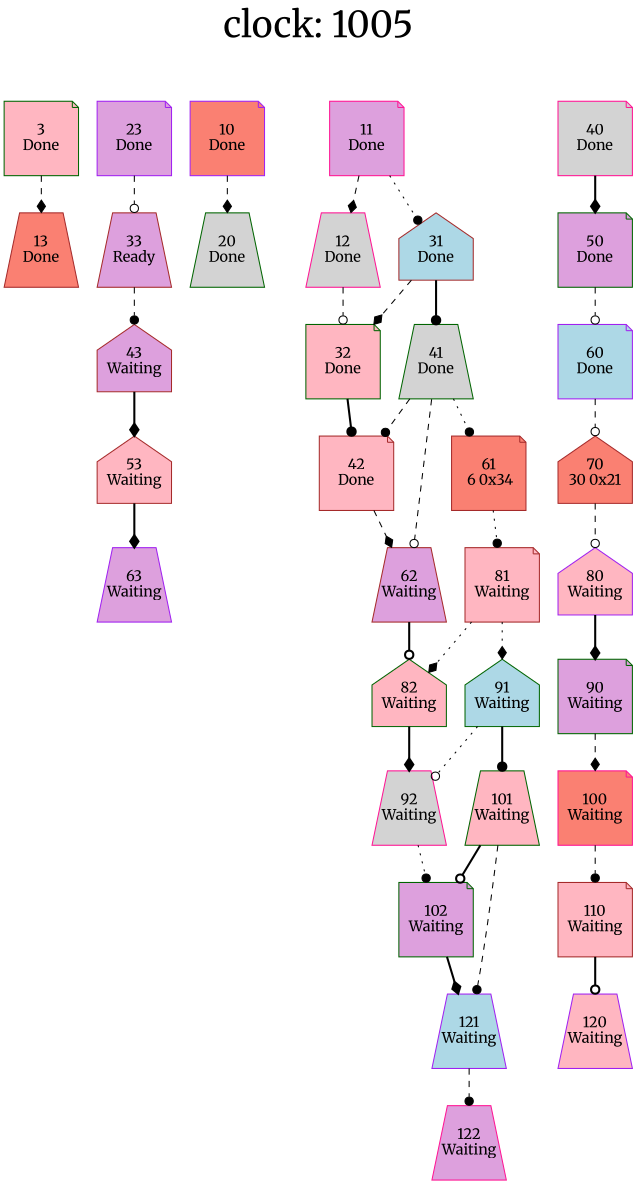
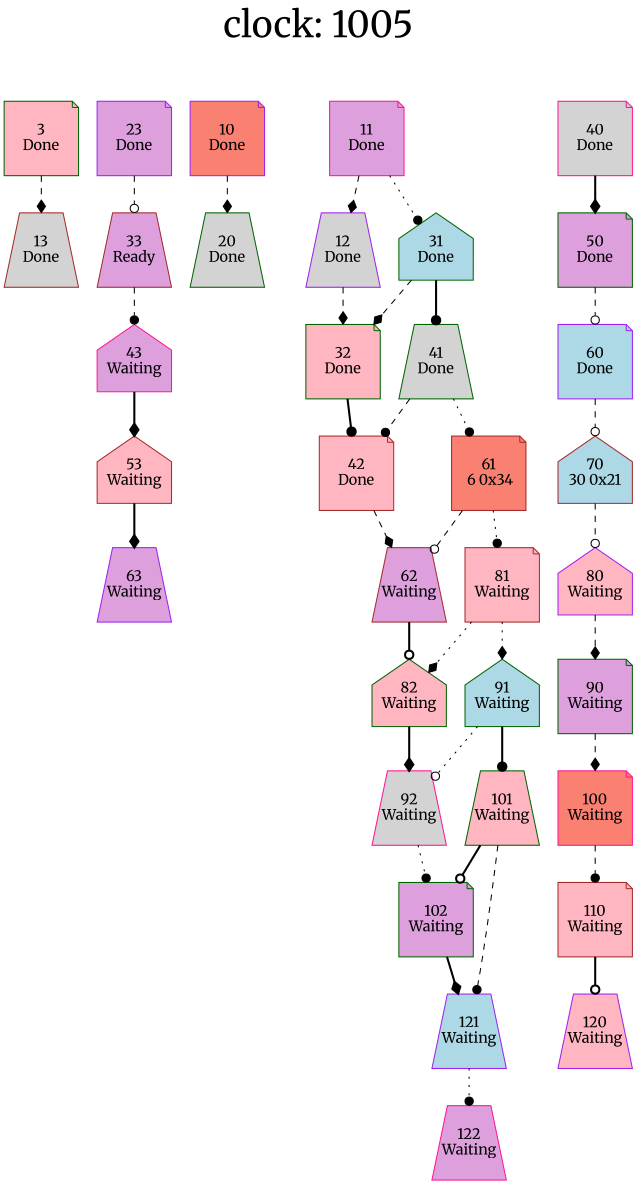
(41, 250) -> (41, 250)
(343, 250) -> (343, 250)
(436, 250) -> (436, 250)
(343, 301) -> (343, 301)
(134, 362) -> (134, 362)
(423, 469) -> (450, 528)
(595, 473) -> (595, 473)
(595, 631) -> (595, 631)
(469, 1083) -> (469, 1083)
